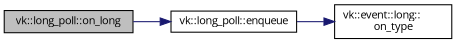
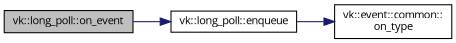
(69, 22) -> (69, 22)
(393, 22) -> (393, 22)
